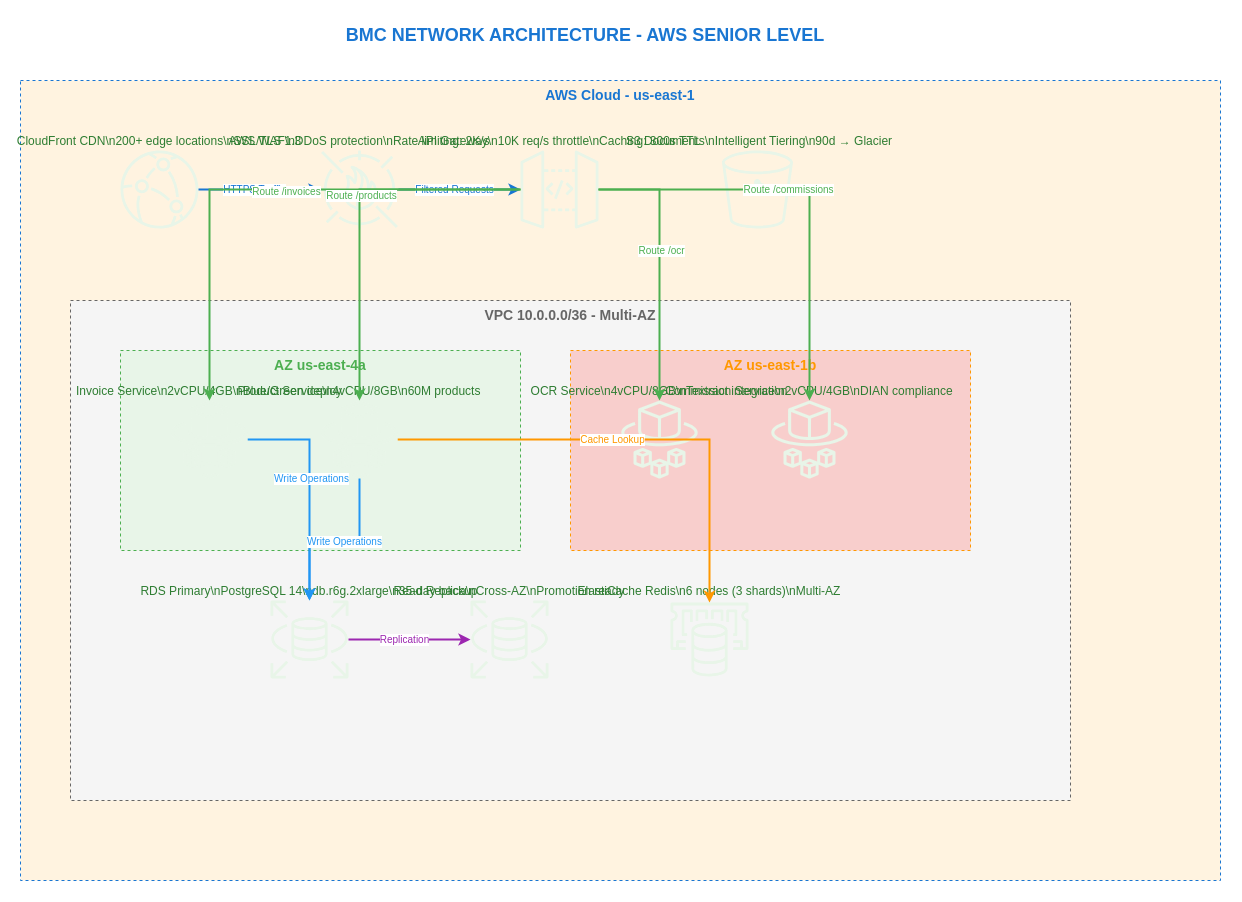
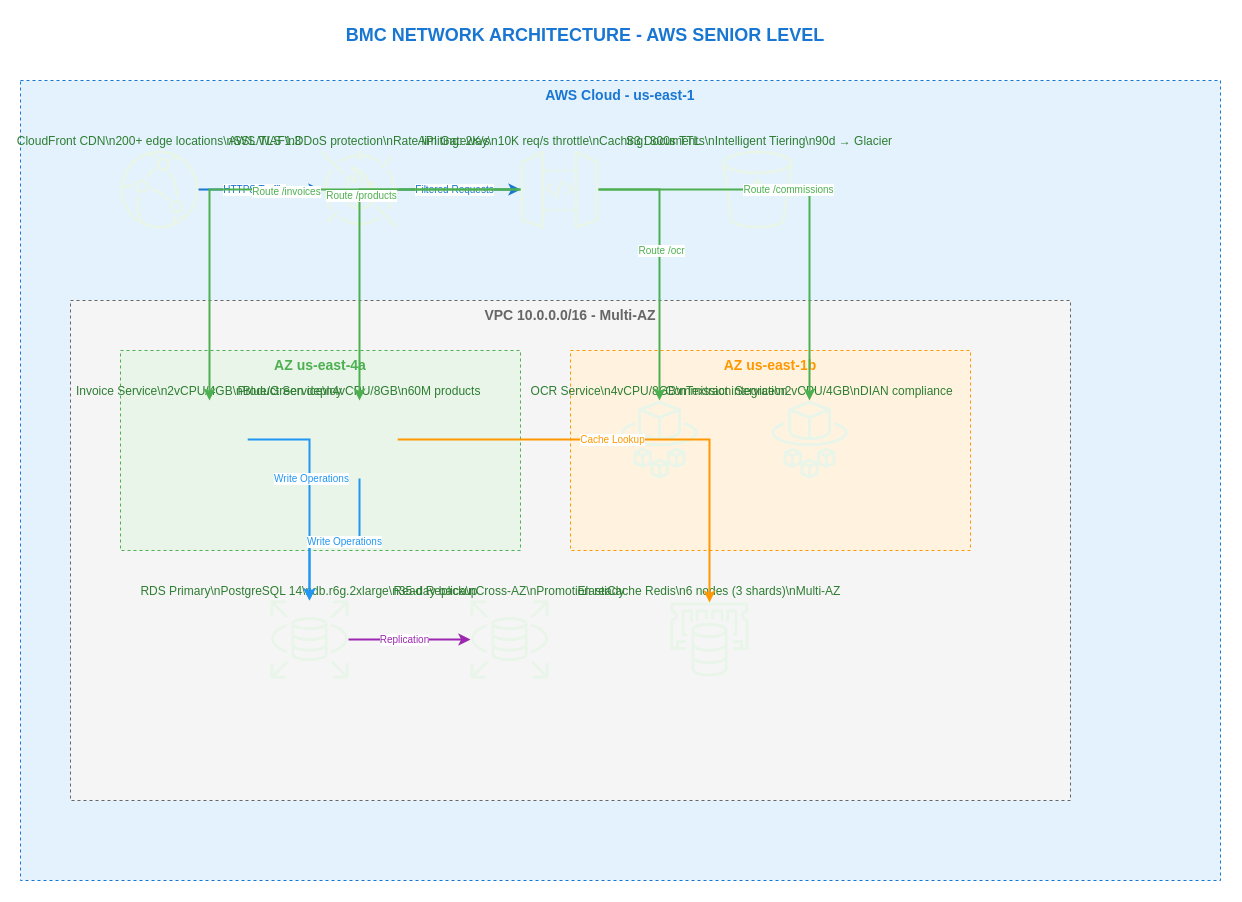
(620, 95) -> (620, 95)
(570, 315) -> (570, 315)
(770, 365) -> (770, 365)
